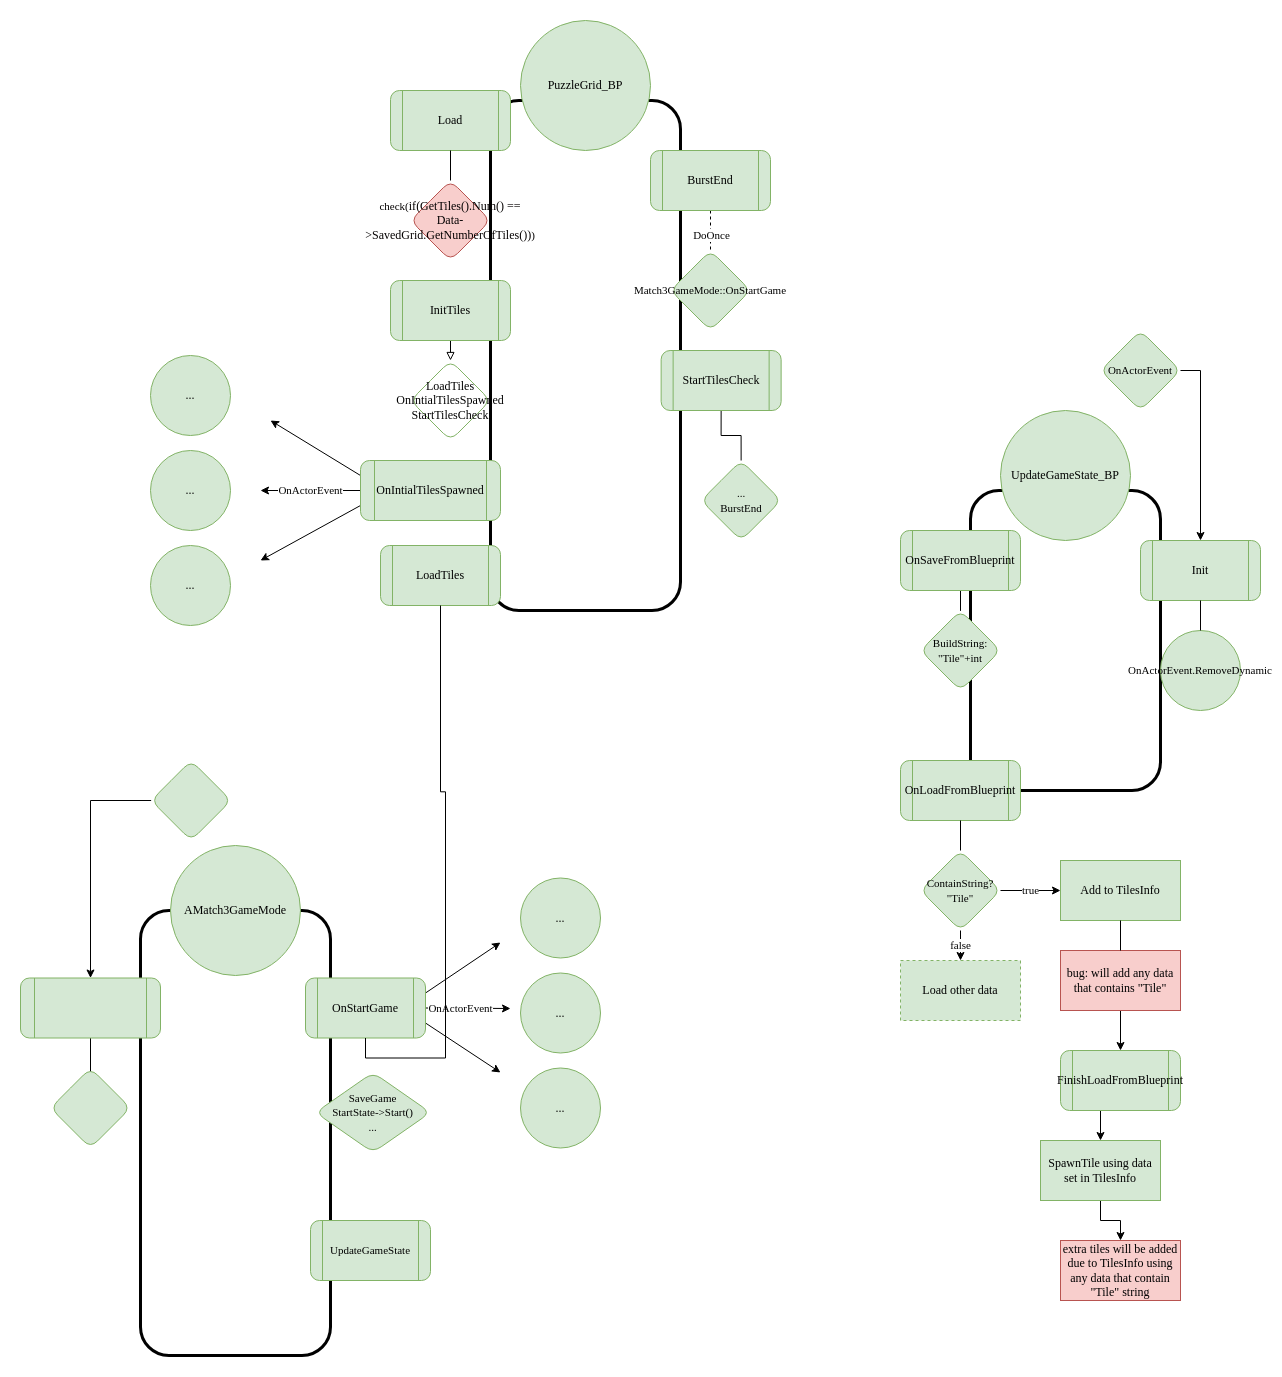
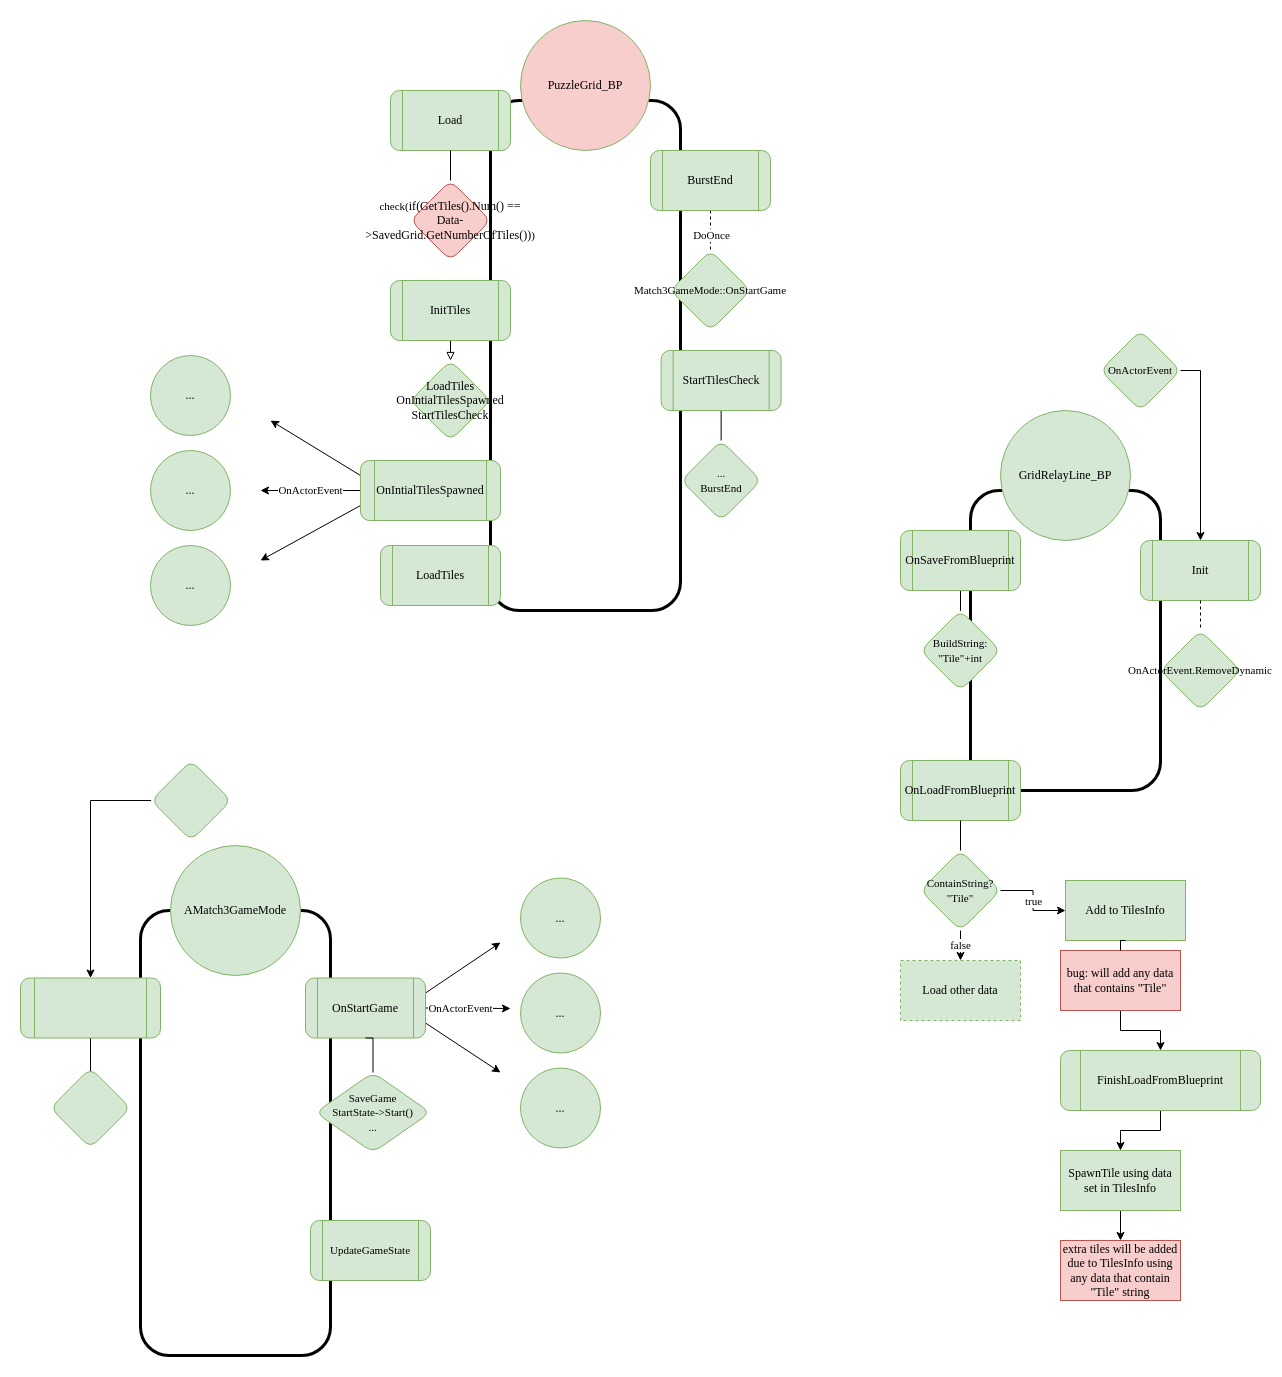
(586, 86) -> (586, 86)
(451, 401) -> (451, 401)
(1066, 476) -> (1066, 476)
(741, 501) -> (721, 481)
(1201, 616) -> (1201, 616)
(1201, 671) -> (1201, 671)
(446, 880) -> (373, 1051)
(1121, 891) -> (1126, 911)
(1121, 1081) -> (1161, 1081)
(1101, 1171) -> (1121, 1181)
